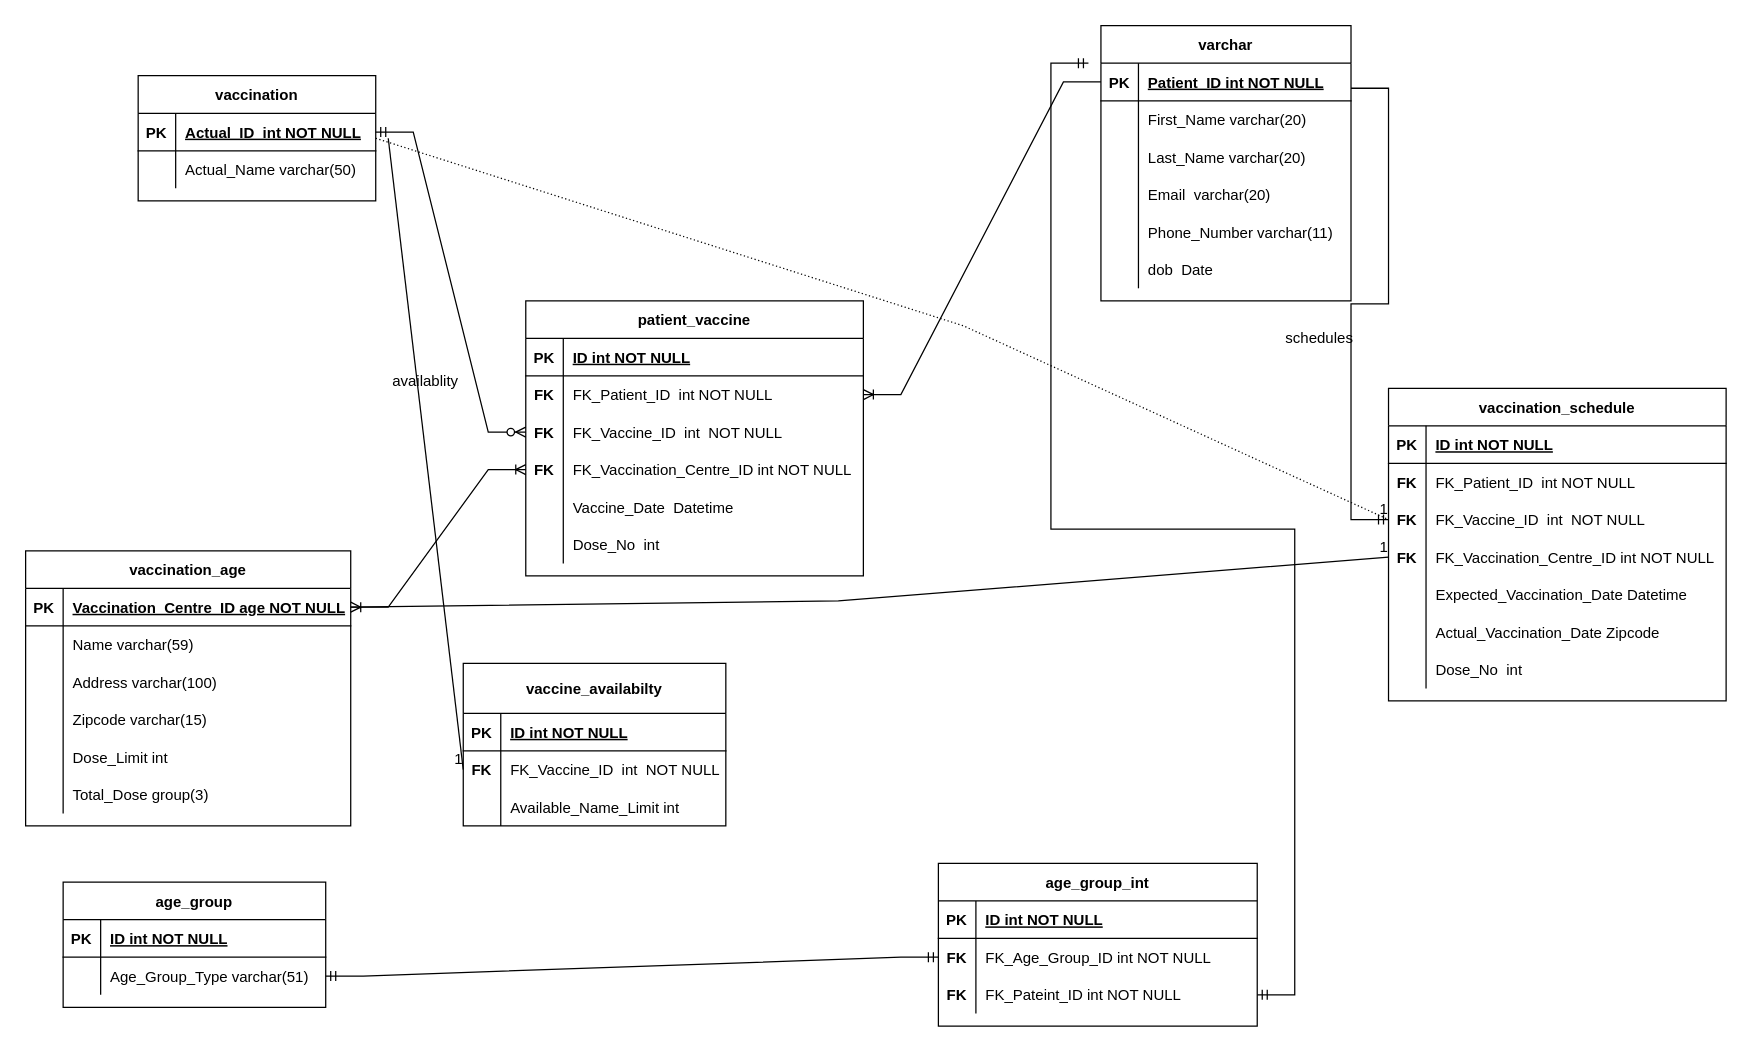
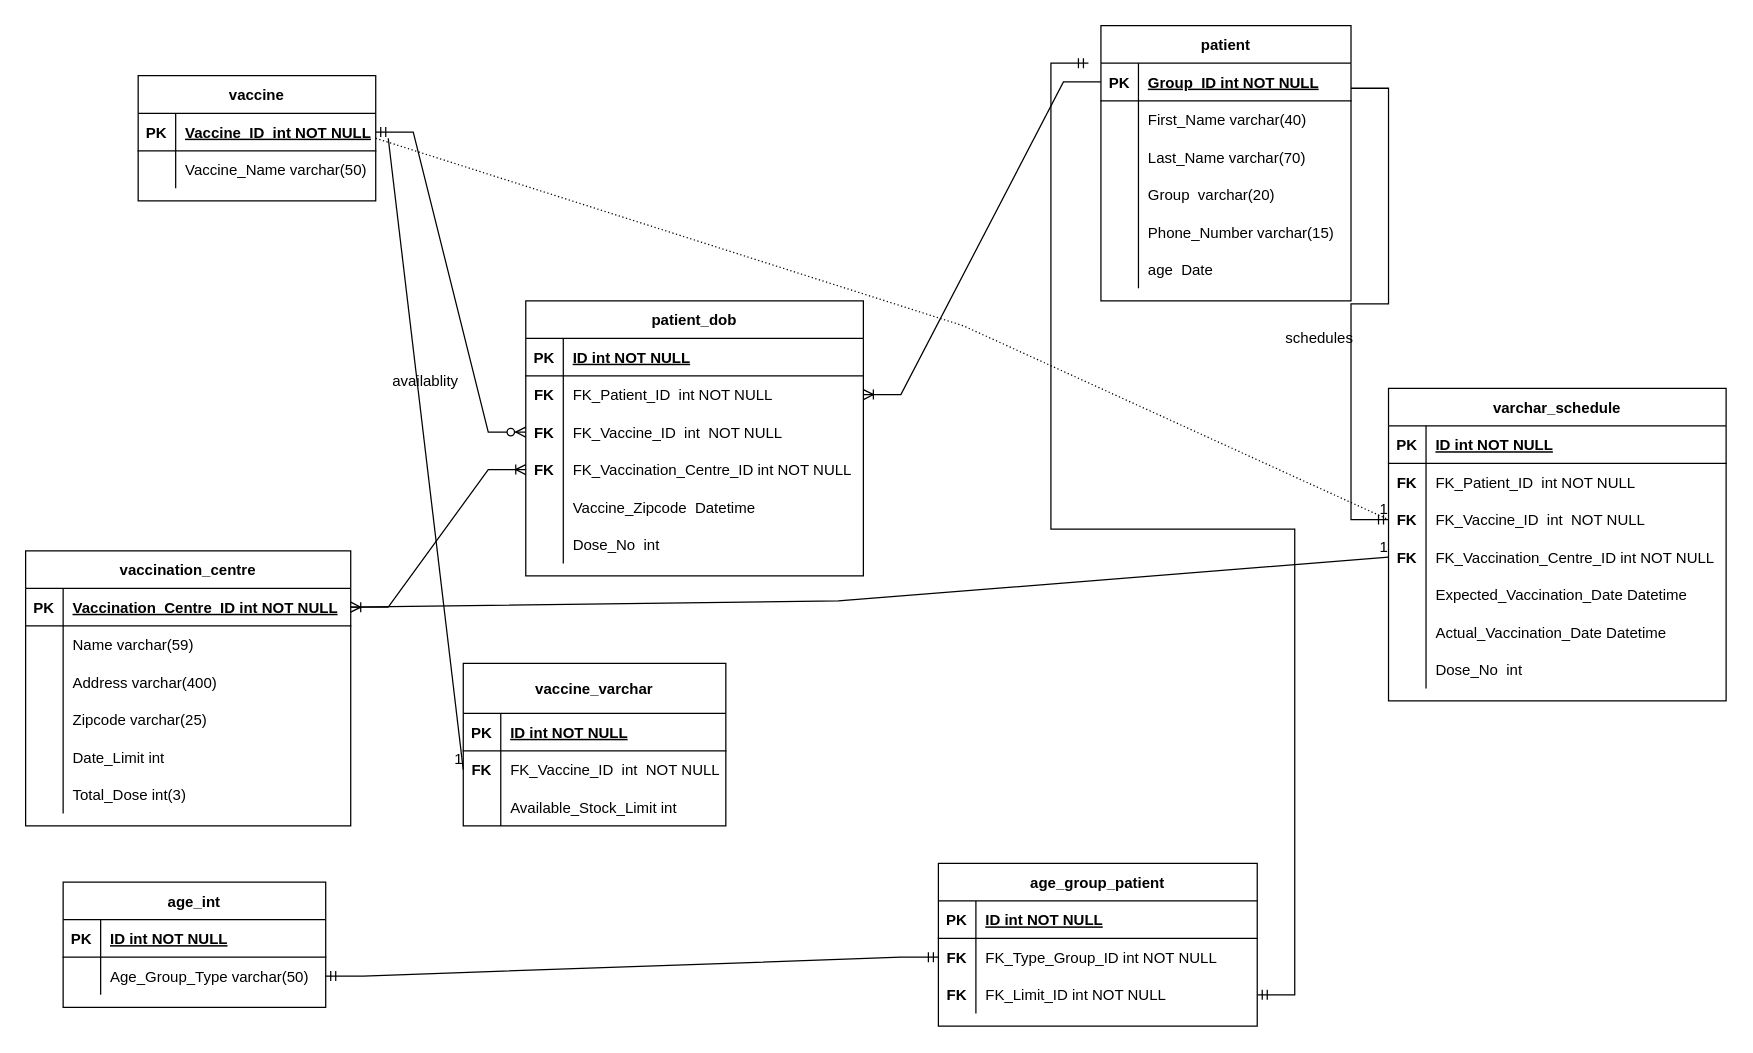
(1225, 45) -> (1225, 45)
(1234, 83) -> (1228, 83)
(256, 95) -> (256, 95)
(1236, 120) -> (1236, 120)
(272, 133) -> (276, 133)
(1234, 158) -> (1234, 158)
(278, 170) -> (282, 170)
(1217, 195) -> (1221, 195)
(1246, 233) -> (1246, 233)
(1183, 270) -> (1183, 270)
(694, 320) -> (694, 320)
(1556, 408) -> (1556, 408)
(659, 508) -> (670, 508)
(188, 570) -> (188, 570)
(206, 608) -> (204, 608)
(1555, 633) -> (1560, 633)
(155, 683) -> (155, 683)
(594, 689) -> (594, 689)
(148, 720) -> (148, 720)
(124, 758) -> (124, 758)
(148, 795) -> (138, 795)
(597, 808) -> (601, 808)
(1097, 883) -> (1097, 883)
(194, 901) -> (194, 901)
(1095, 958) -> (1099, 958)
(217, 976) -> (217, 976)
(1084, 995) -> (1074, 995)
